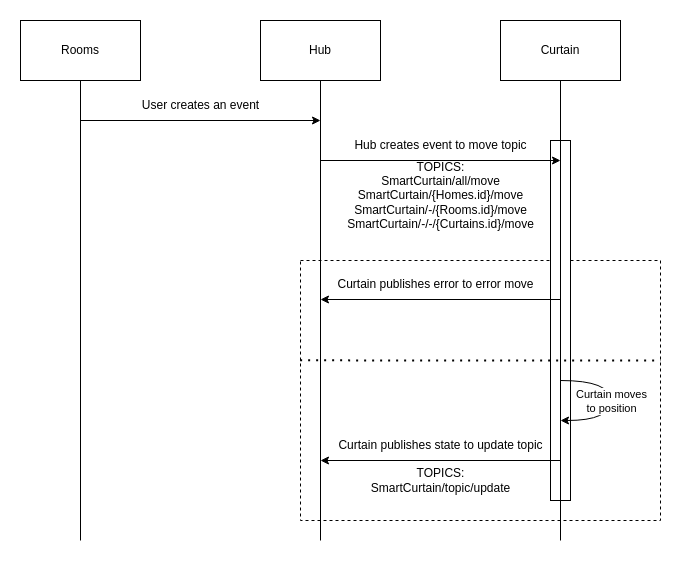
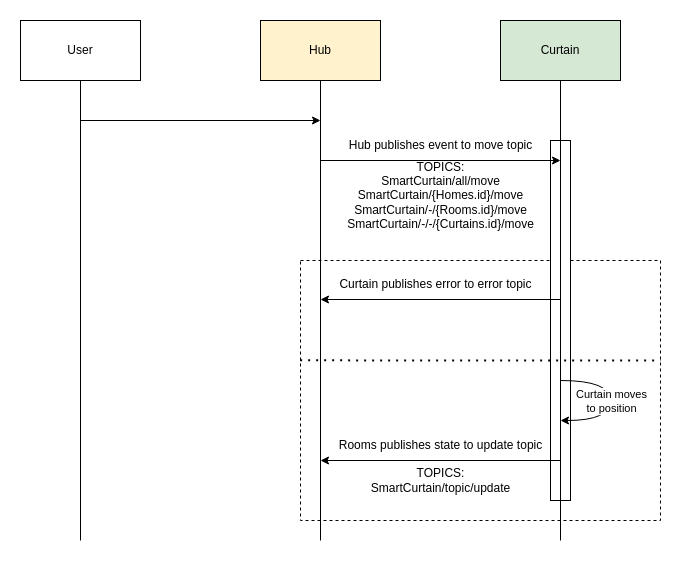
(81, 51) -> (81, 51)
(321, 51) -> (321, 51)
(561, 51) -> (561, 51)
(201, 106) -> none
(441, 146) -> (441, 146)
(436, 285) -> (436, 285)
(441, 446) -> (441, 446)
